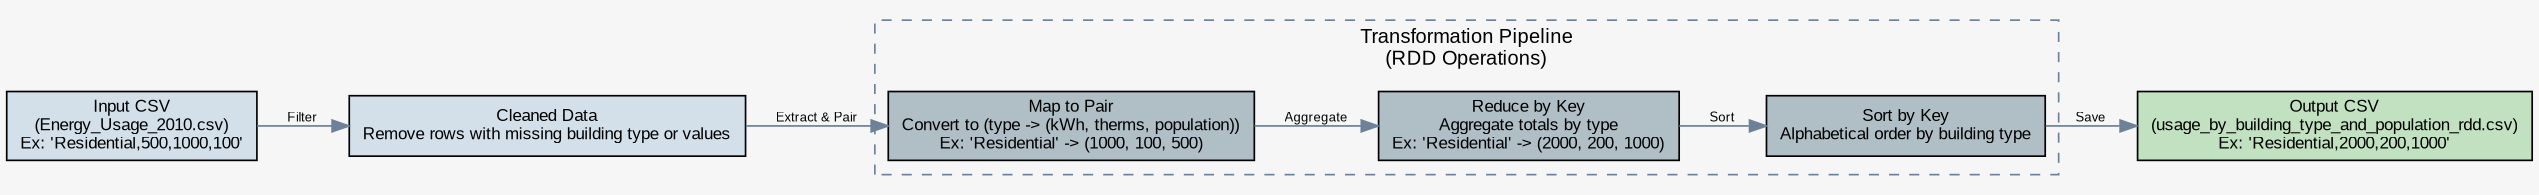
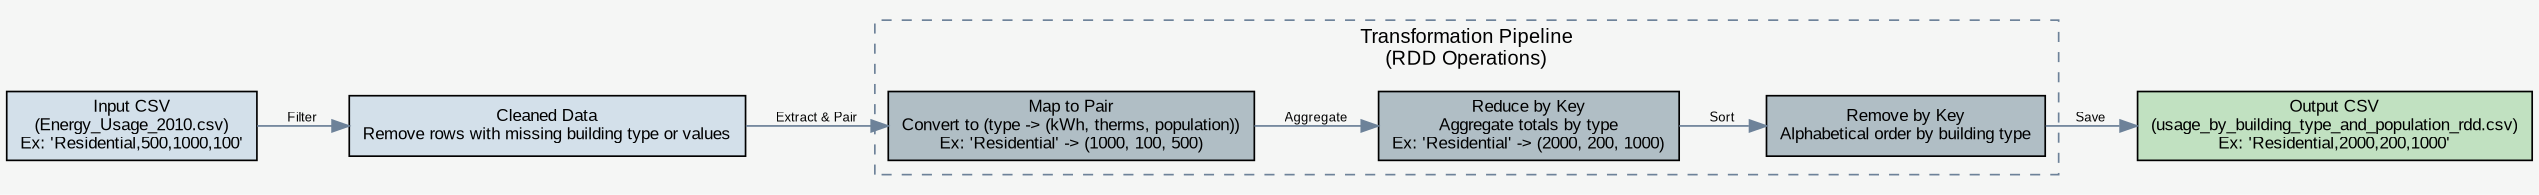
(1906, 126) -> (1906, 126)
